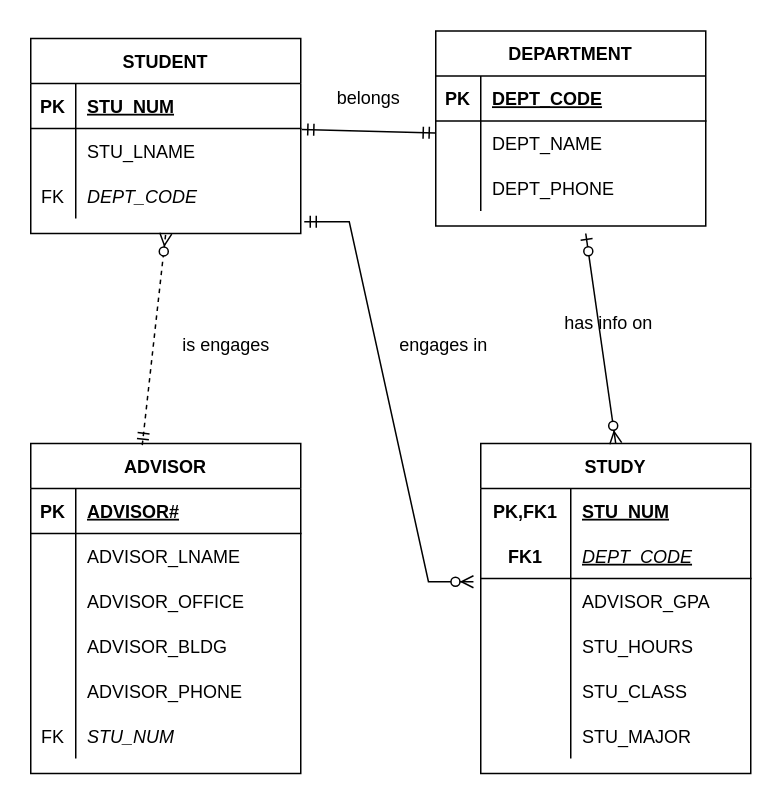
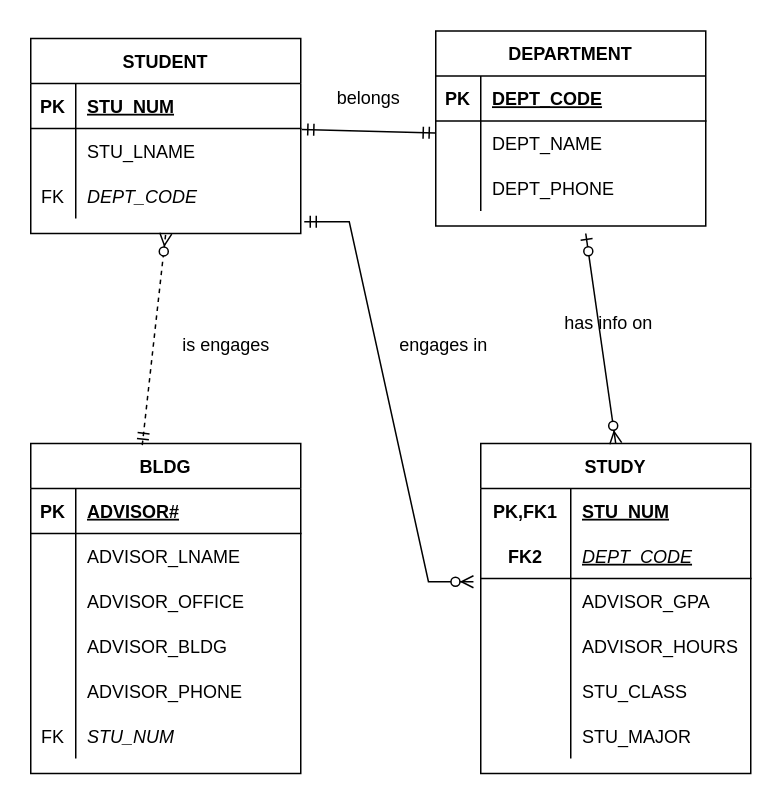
(165, 467) -> (165, 467)
(525, 557) -> (525, 557)
(627, 647) -> (648, 647)
